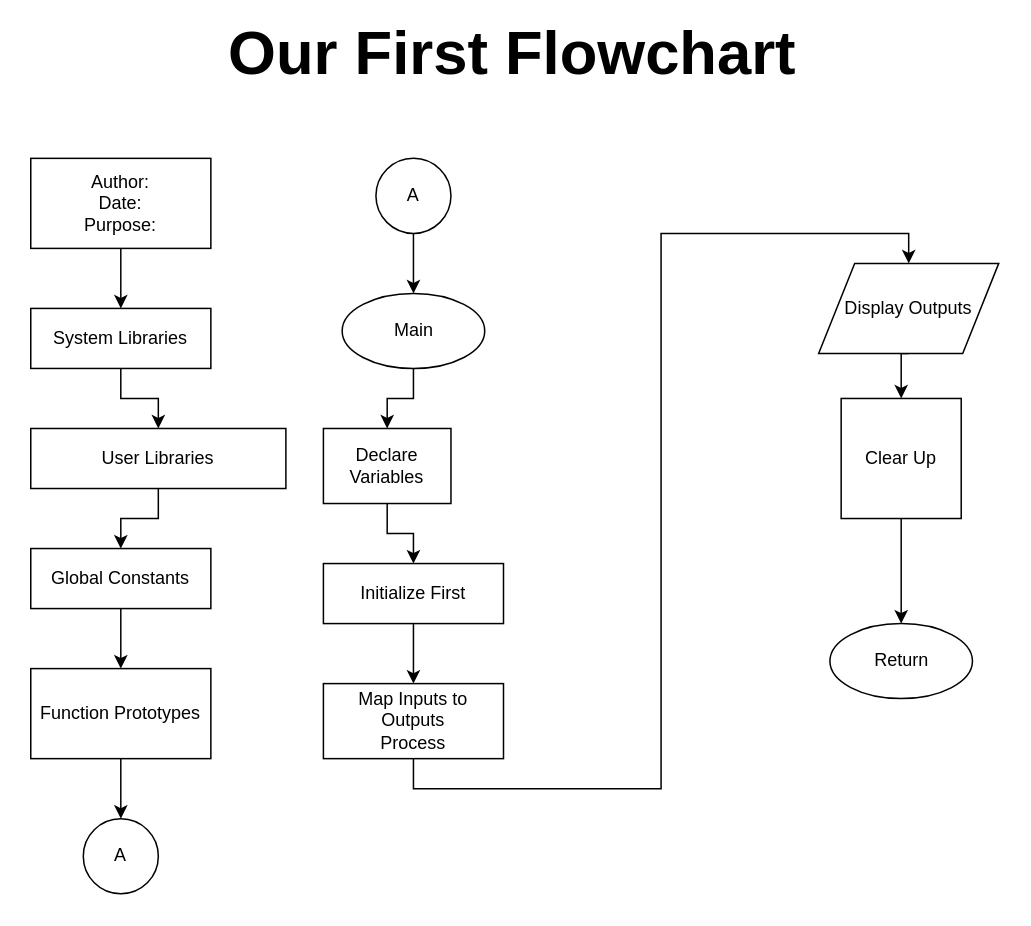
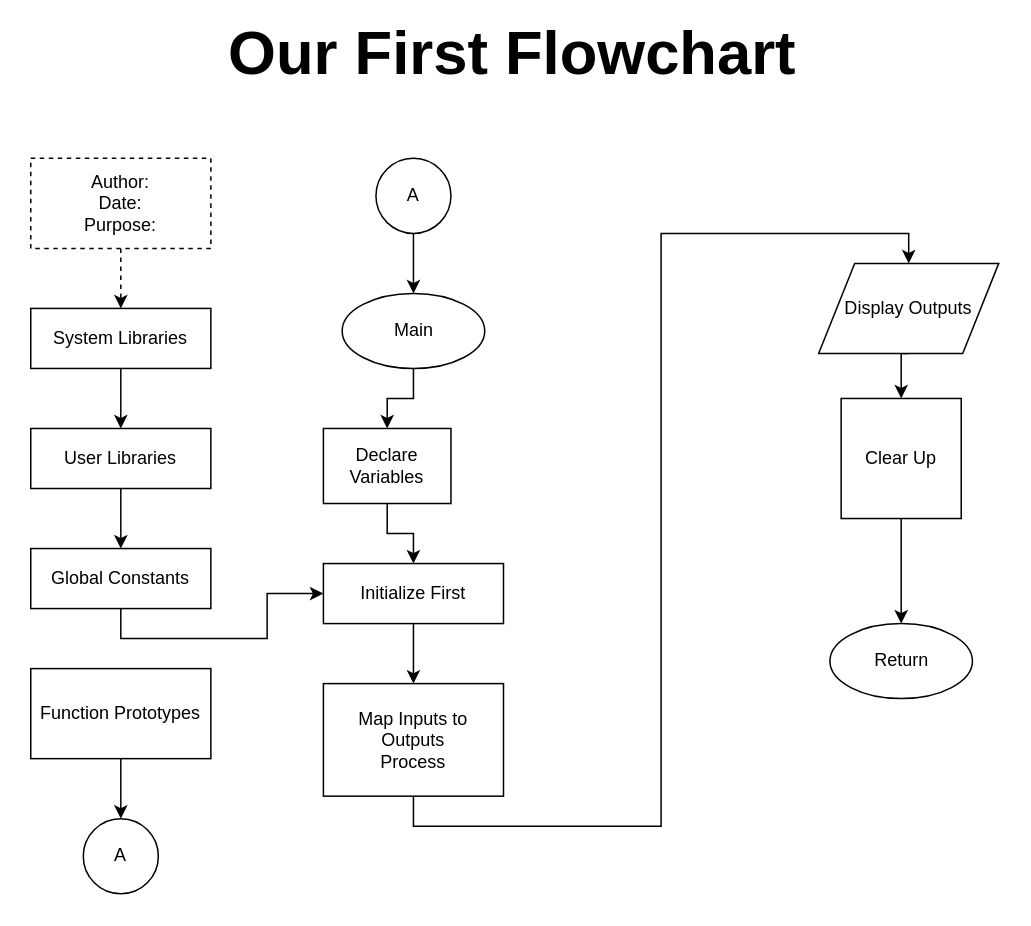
(121, 203) -> (121, 203)
(121, 270) -> (121, 270)
(158, 458) -> (121, 458)
(121, 648) -> (238, 638)
(413, 721) -> (413, 740)
